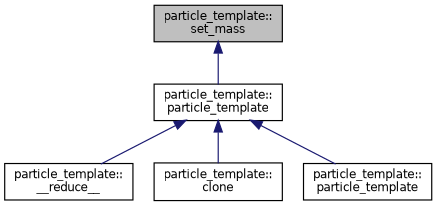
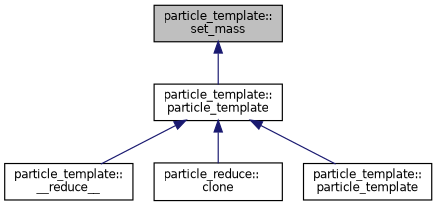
(218, 182) -> (218, 182)
